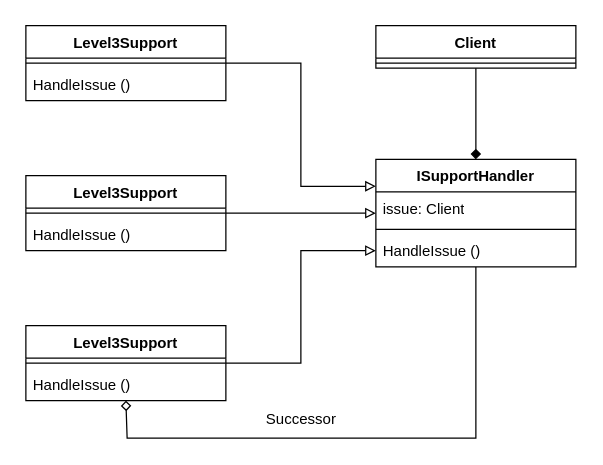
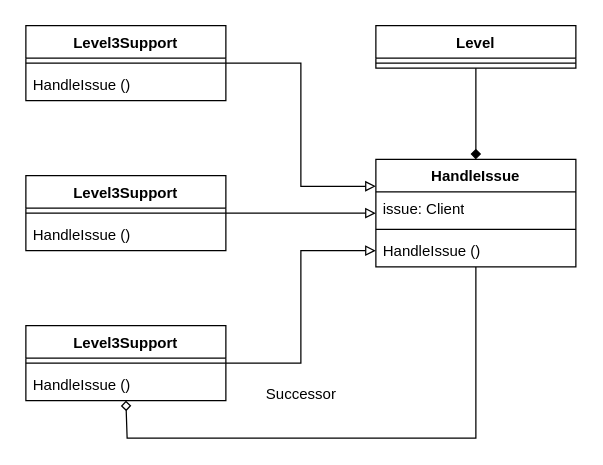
(476, 43) -> (476, 43)
(476, 177) -> (476, 177)
(301, 419) -> (301, 394)
